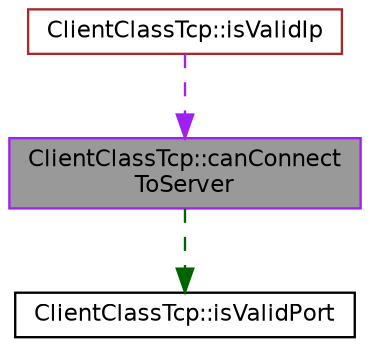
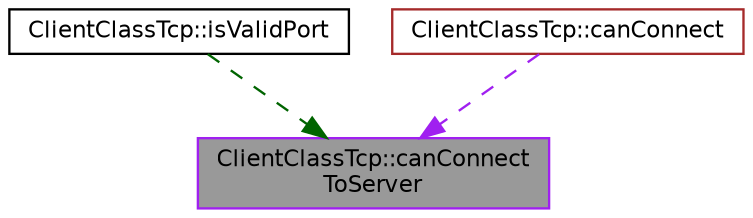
(185, 32) -> (568, 32)
(185, 239) -> (258, 89)
